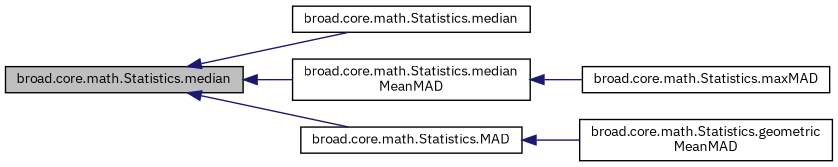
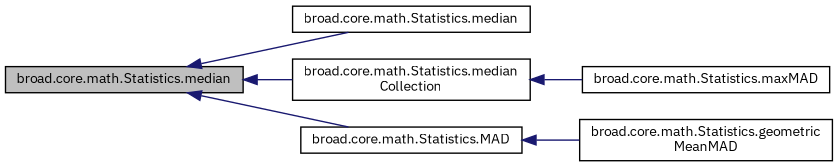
(411, 80) -> (411, 80)
